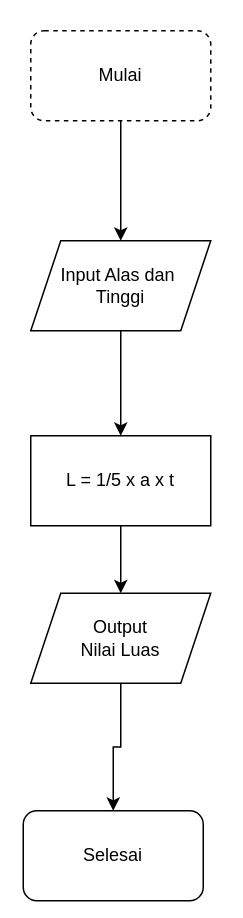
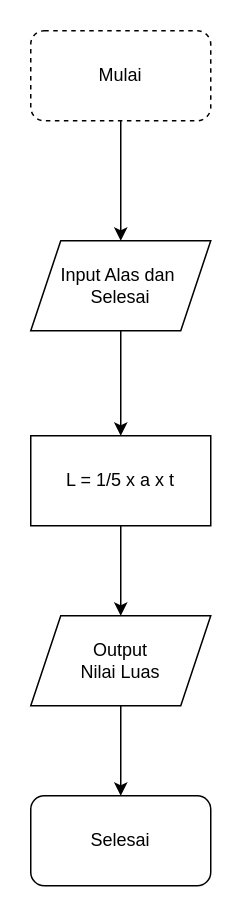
(121, 286) -> (121, 286)
(121, 638) -> (121, 661)
(113, 856) -> (121, 841)
